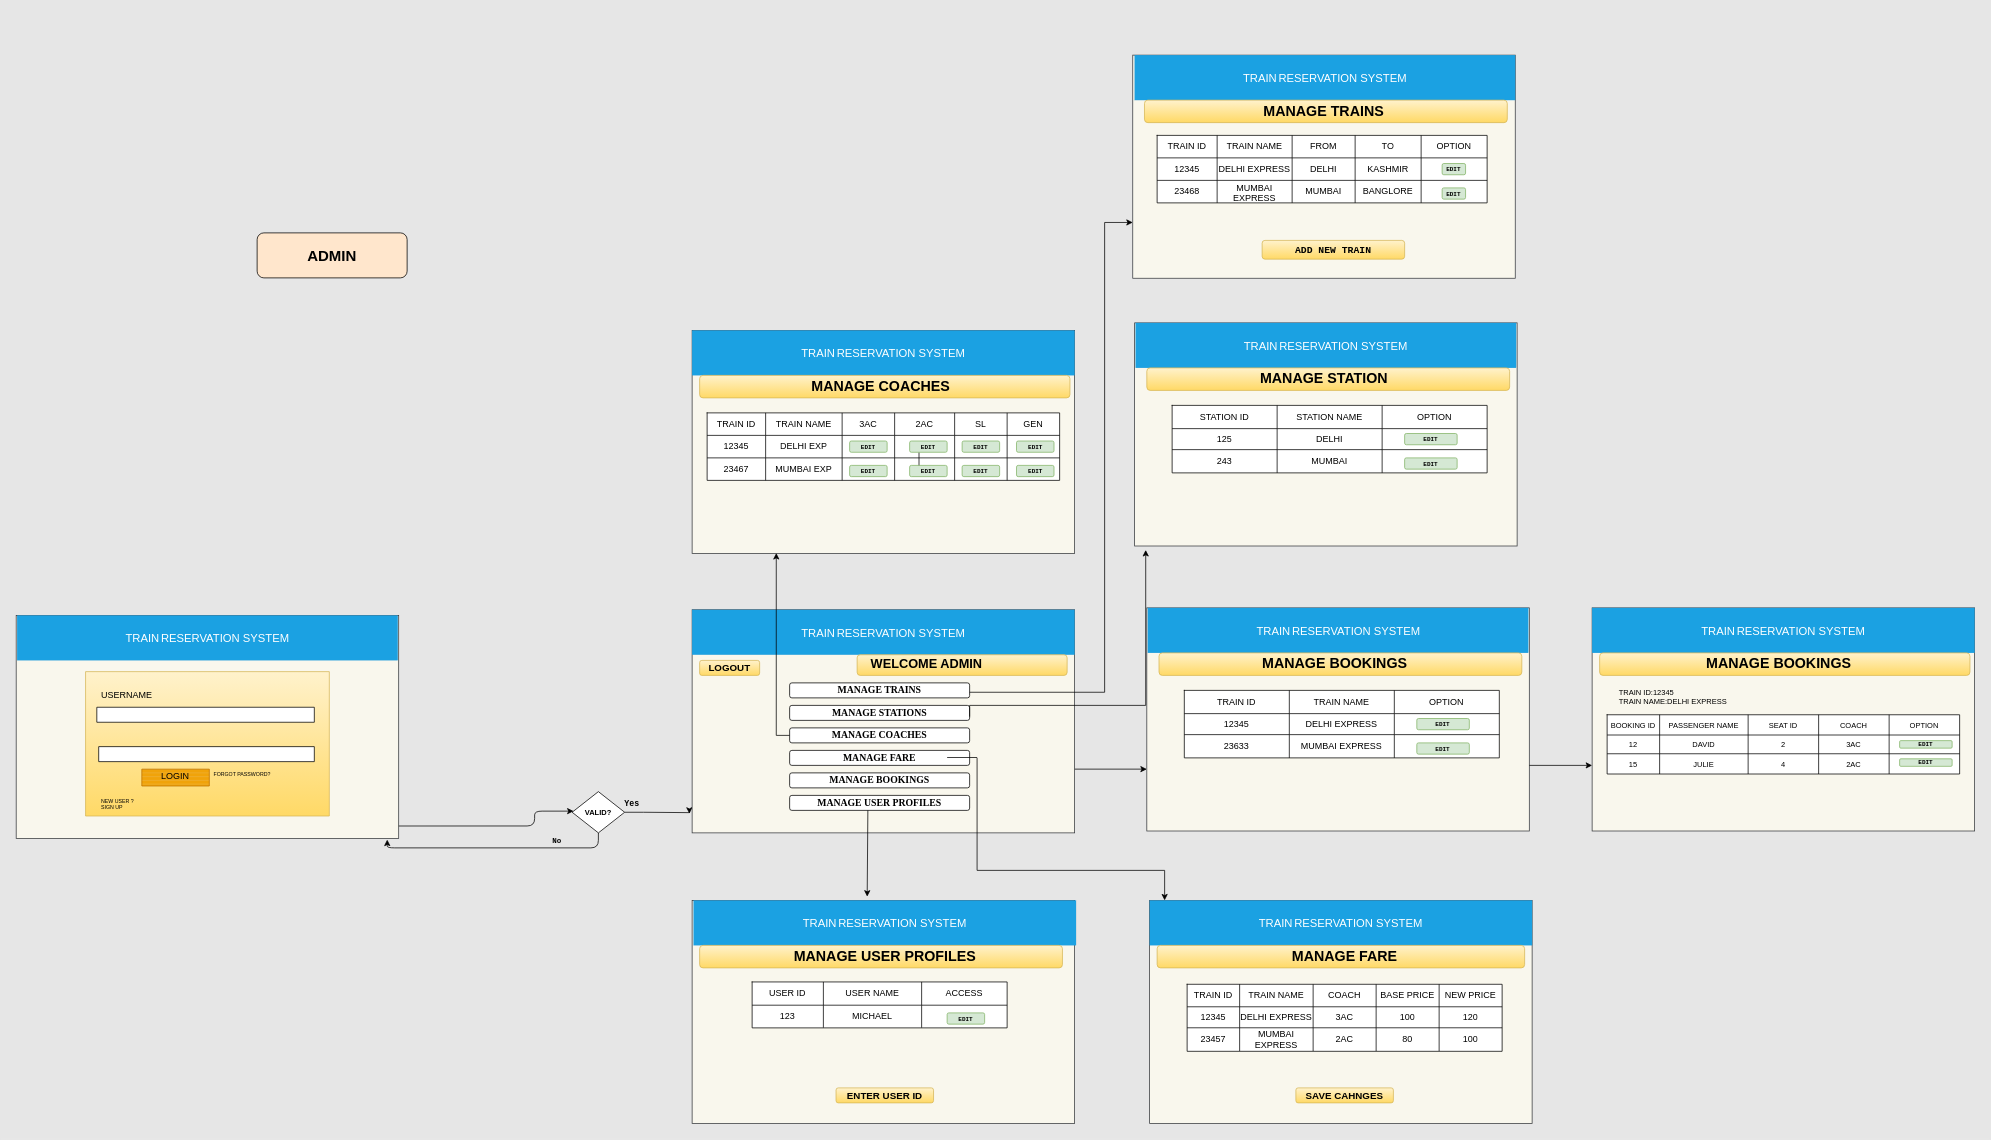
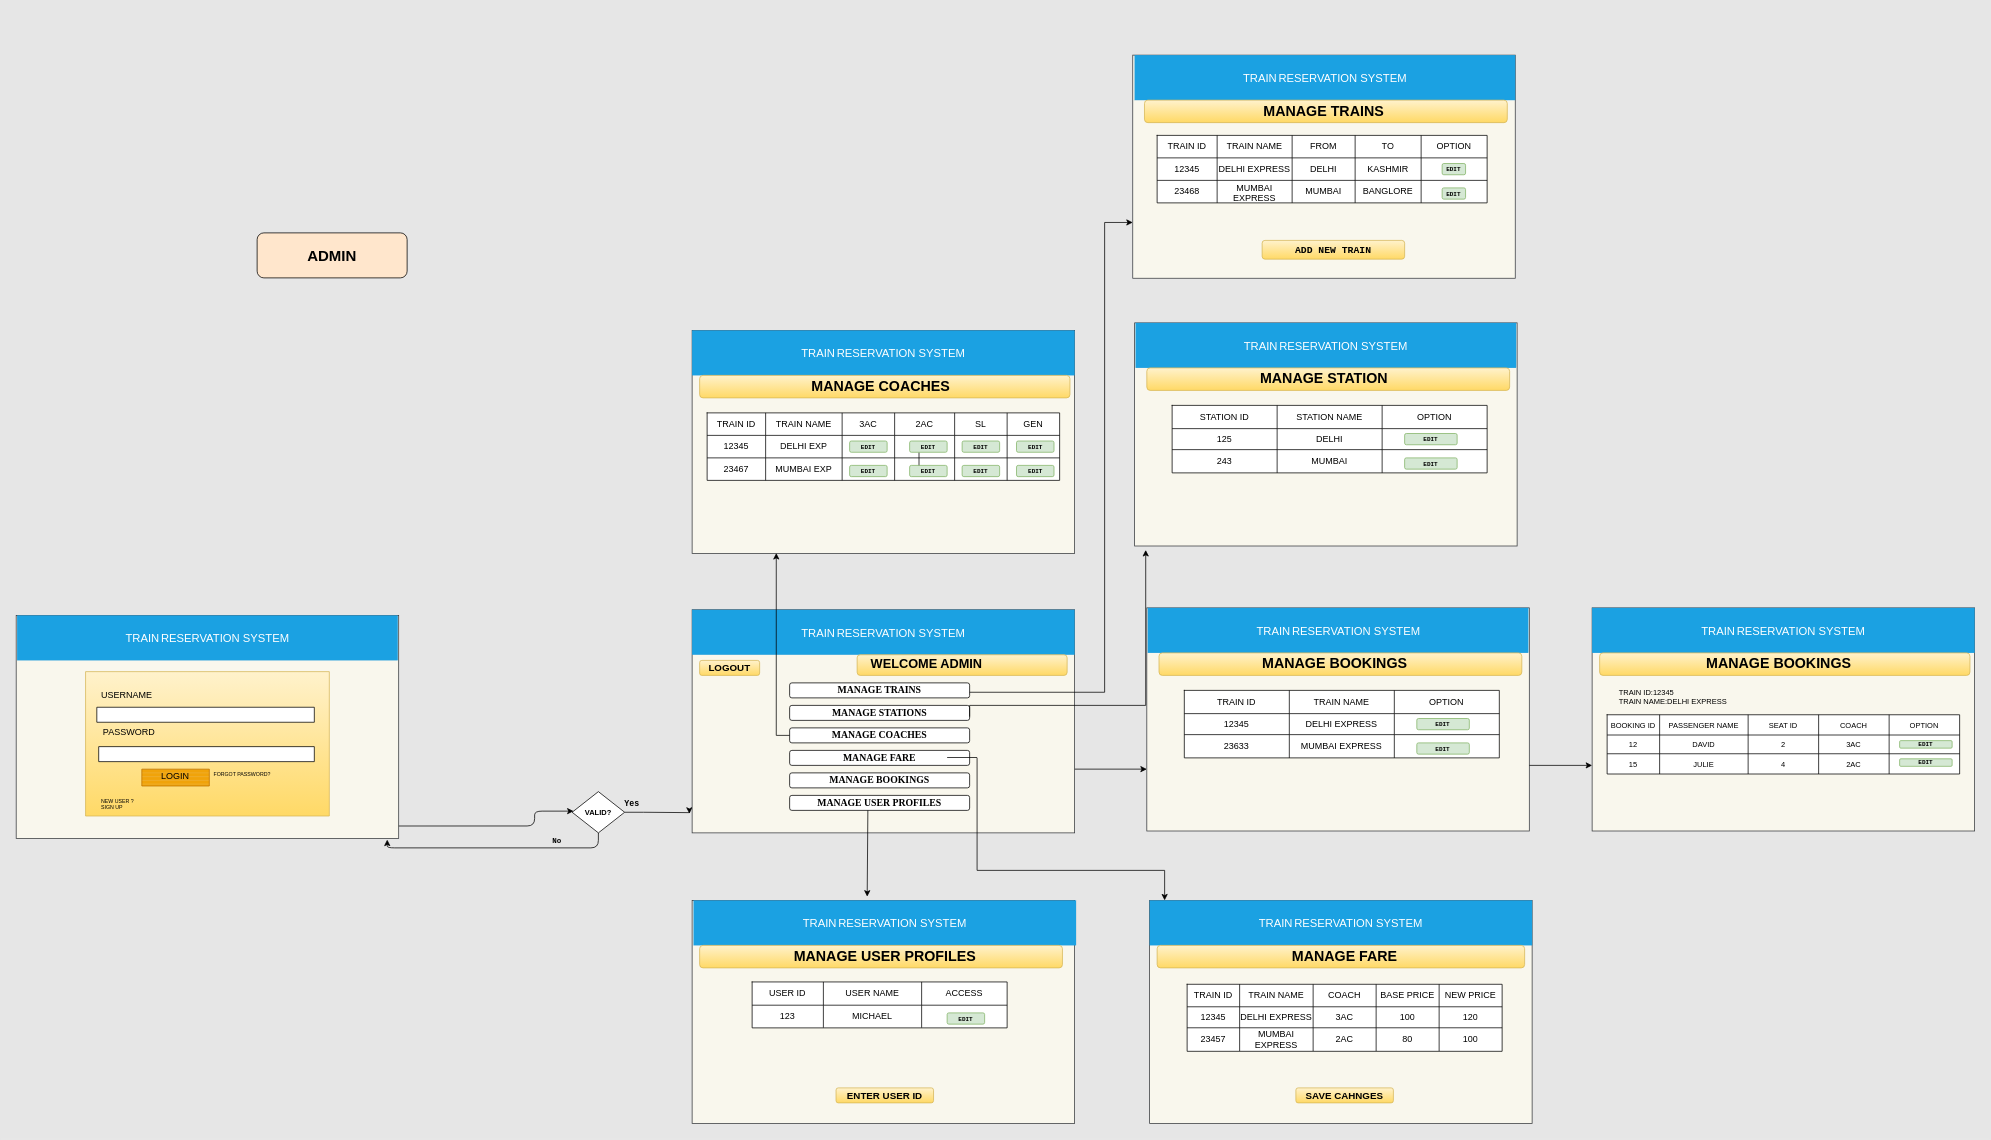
none -> (134, 734)
